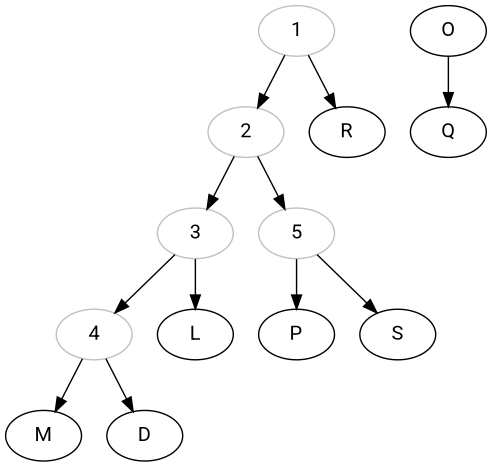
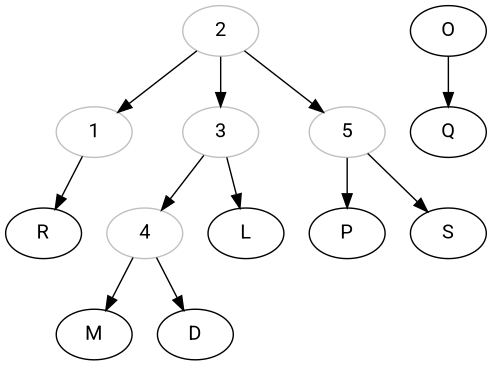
(275, 75) -> (163, 77)
